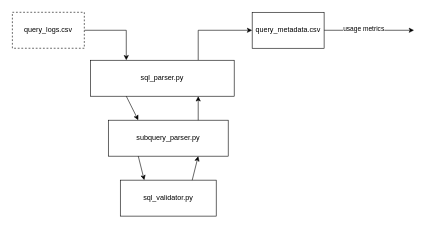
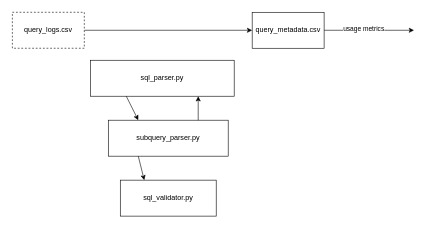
(198, 46) -> none
(126, 54) -> (160, 30)
(195, 170) -> none
